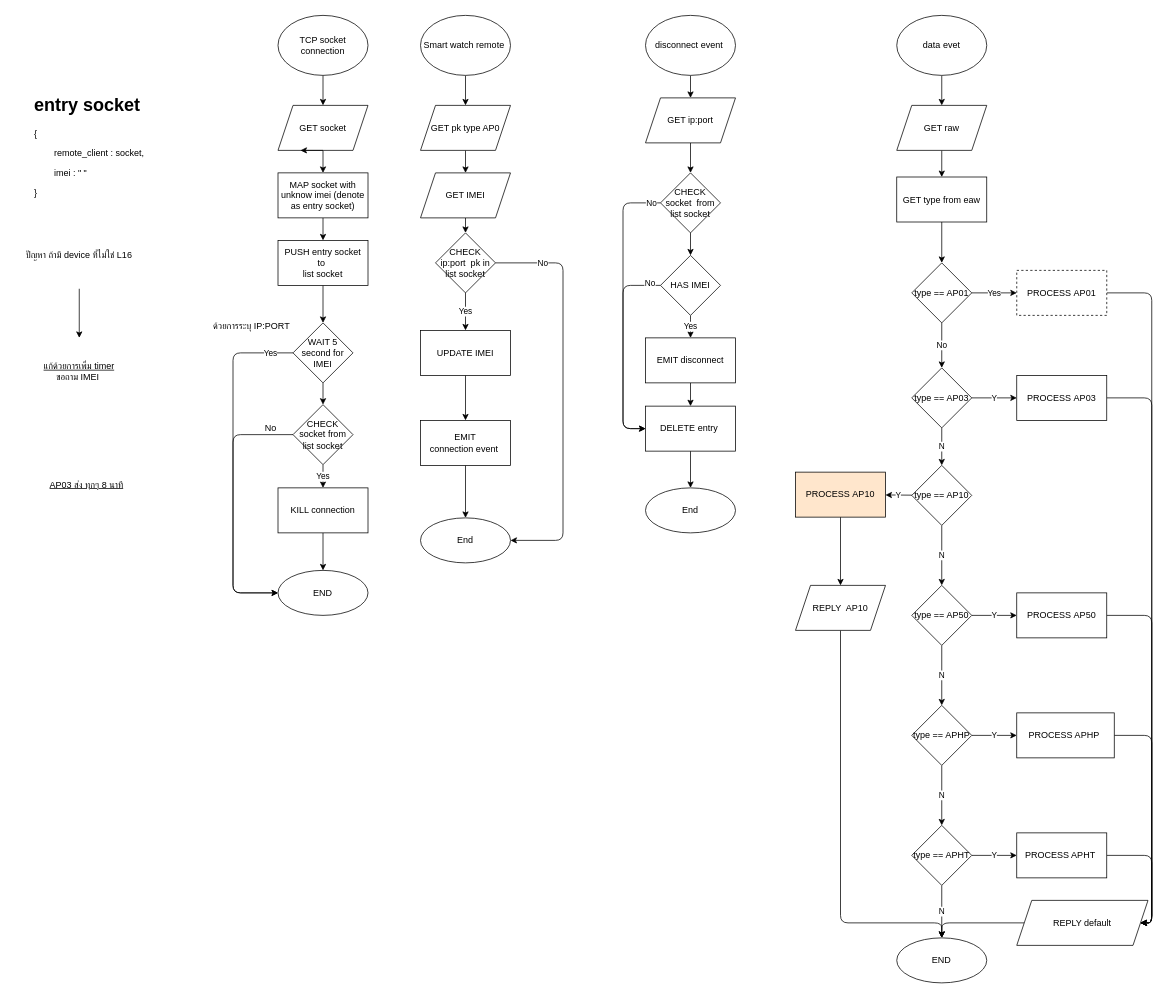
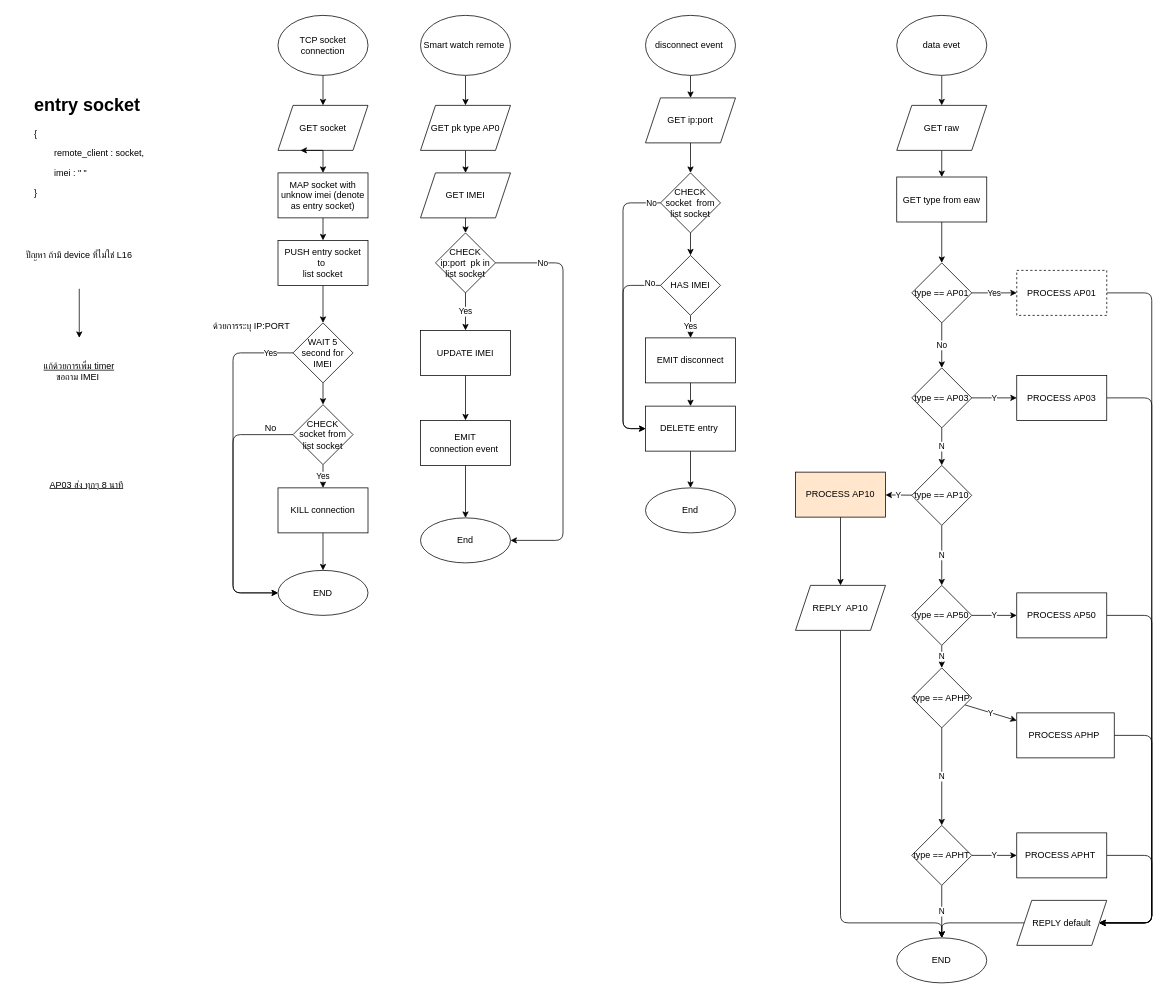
(942, 735) -> (942, 698)
(1082, 923) -> (1062, 923)
